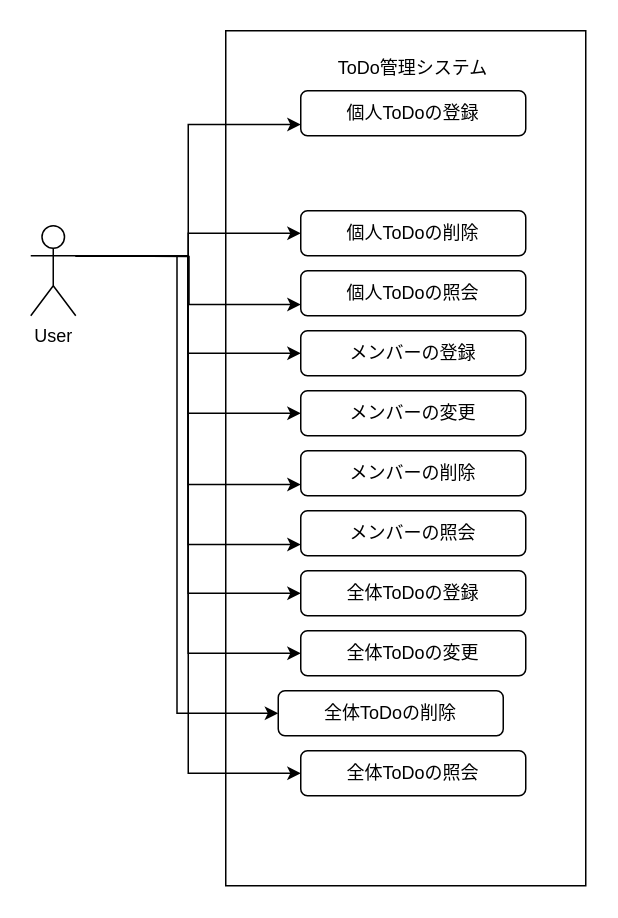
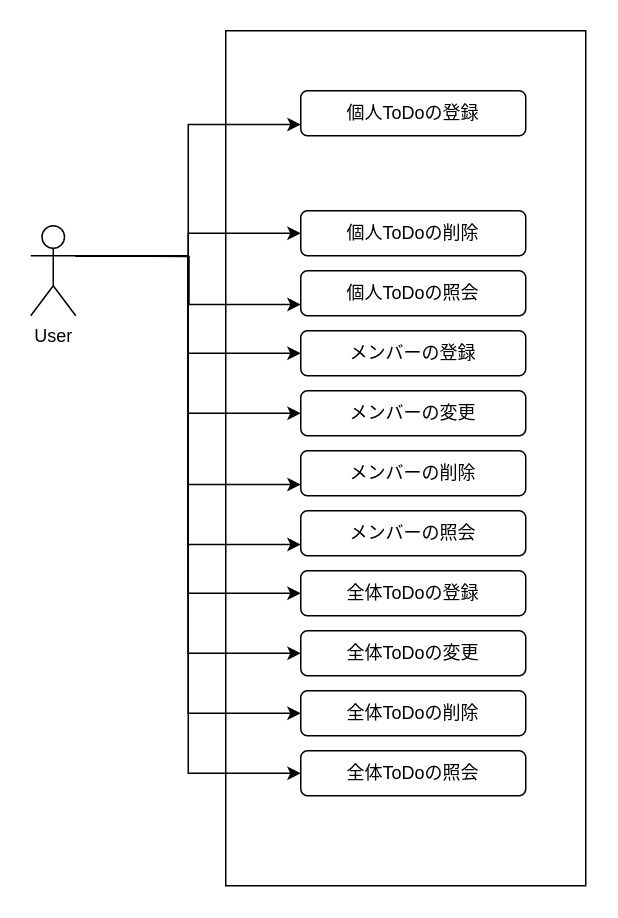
(413, 68) -> none
(391, 713) -> (413, 713)
